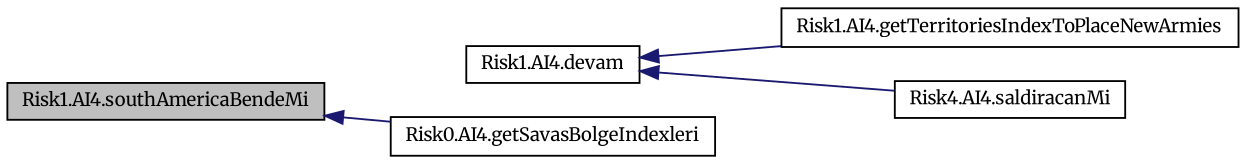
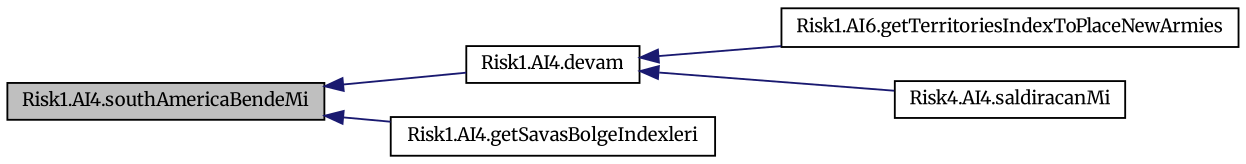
(1010, 28) -> (1010, 28)
none -> (405, 79)
(553, 136) -> (553, 136)
